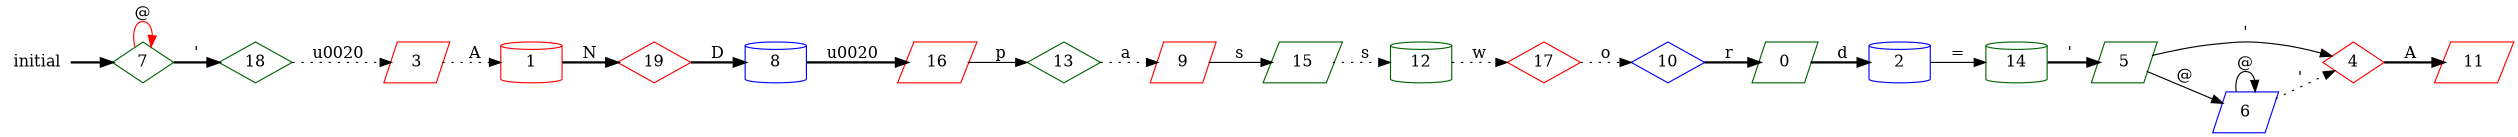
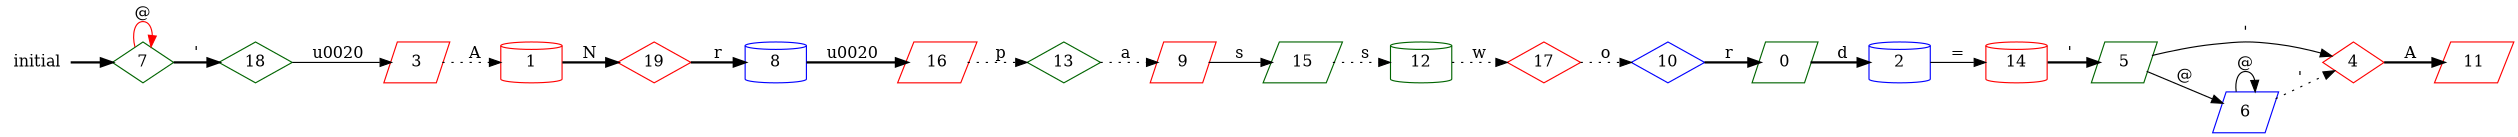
(718, 54) -> (718, 54)
(336, 62) -> (336, 62)
(992, 62) -> (992, 62)
(2017, 62) -> (2017, 62)
